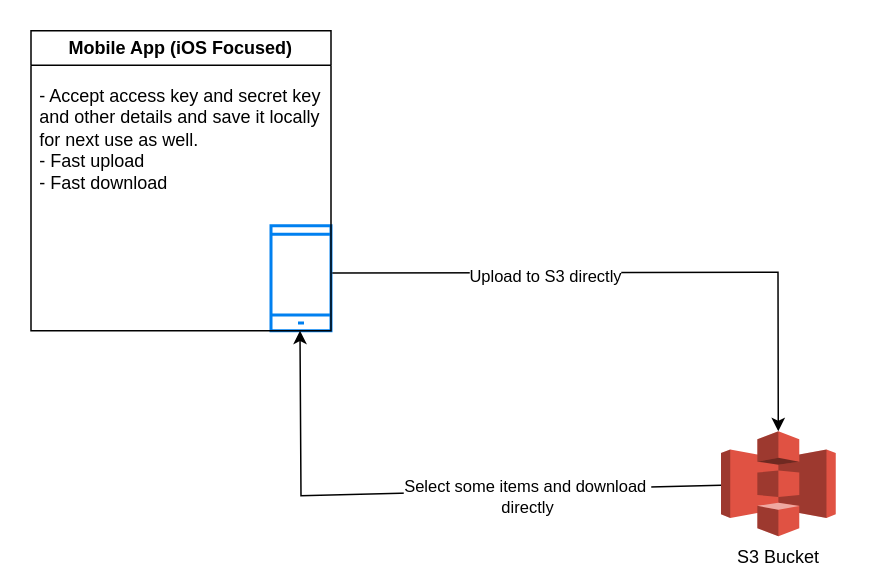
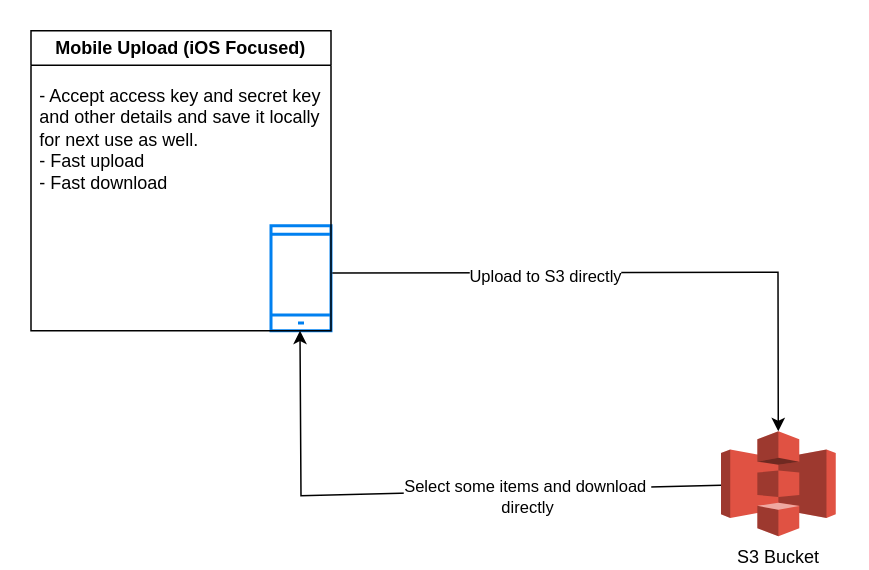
(181, 49) -> (181, 49)
